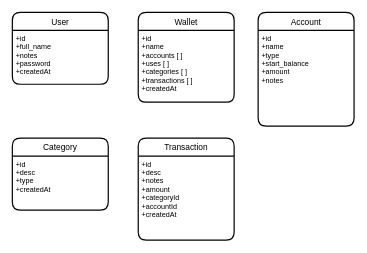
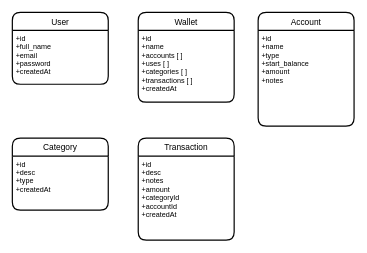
(21, 38) -> (21, 38)
